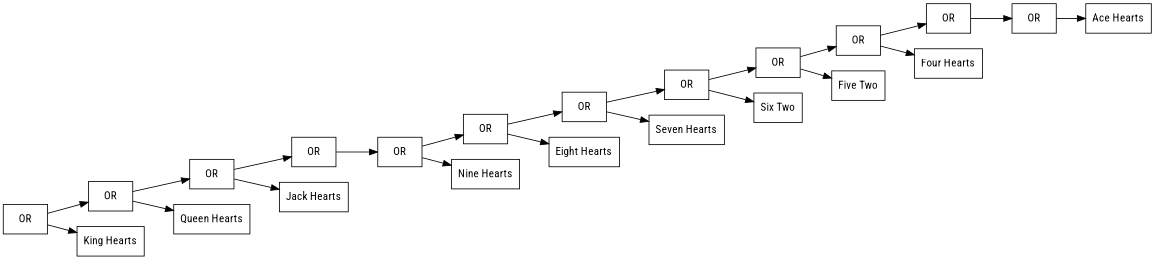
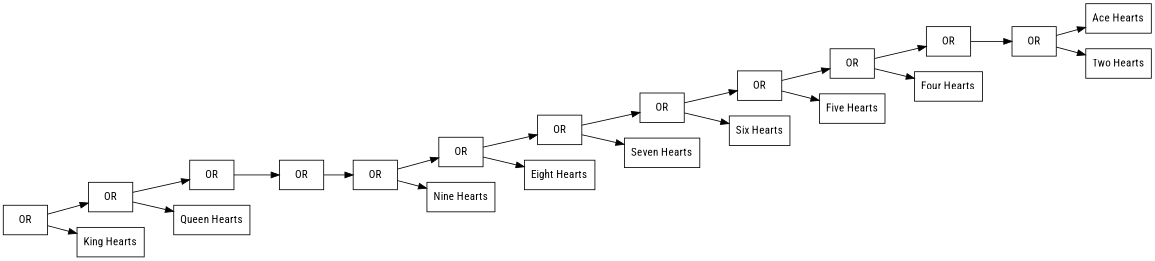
none -> (1119, 64)
(858, 86) -> (852, 109)
(778, 108) -> (760, 131)
(314, 197) -> none
